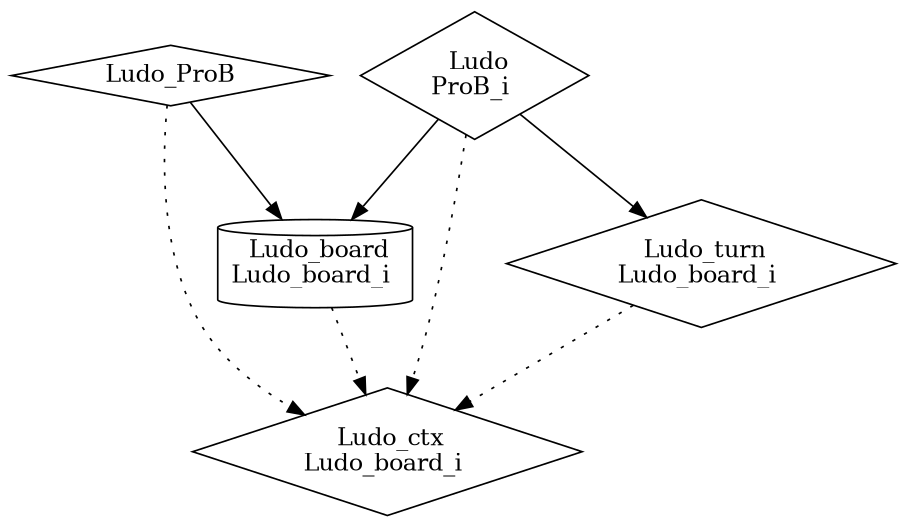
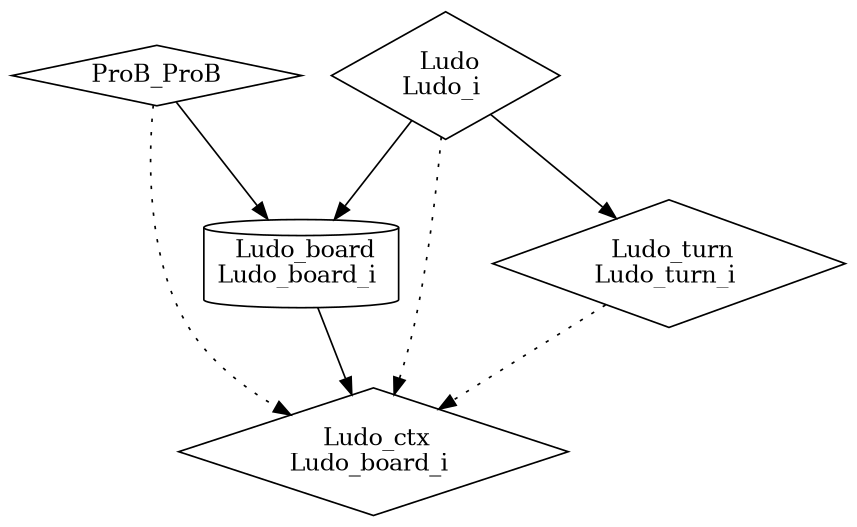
(171, 76) -> (157, 76)
(475, 76) -> (446, 76)
(701, 264) -> (669, 264)
(346, 343) -> (332, 343)
